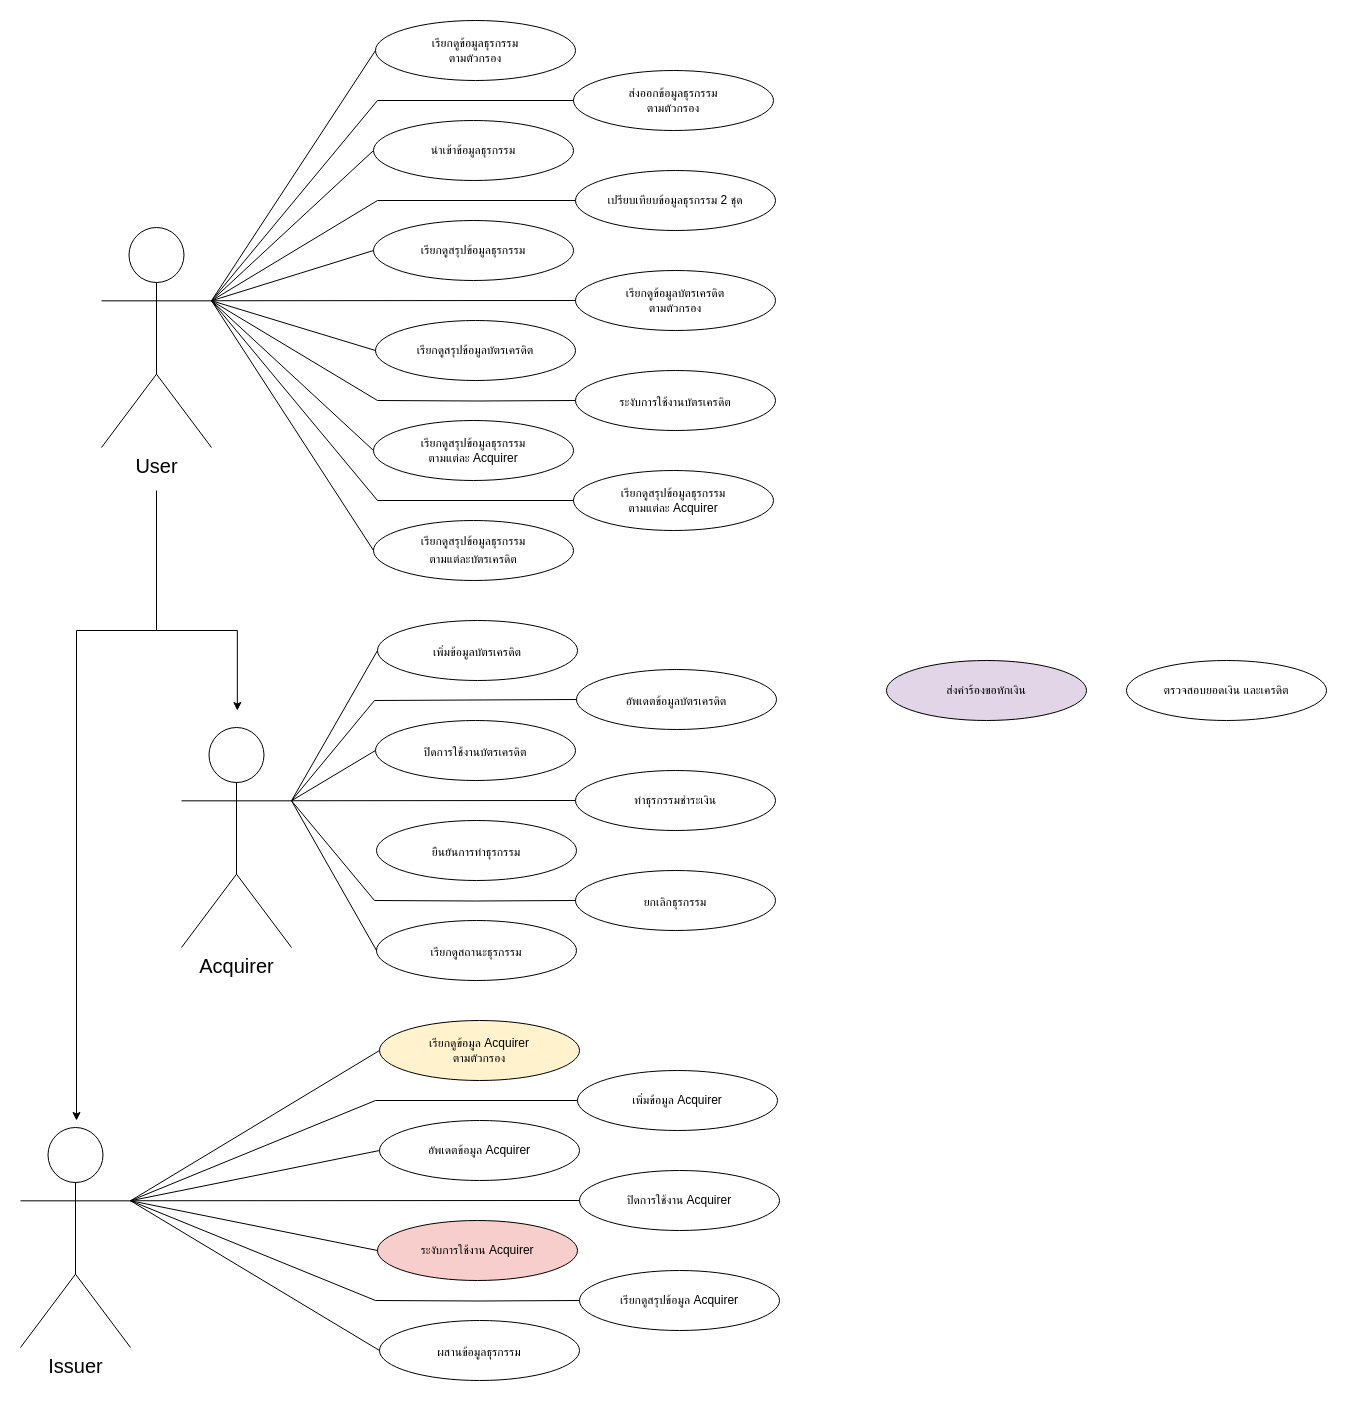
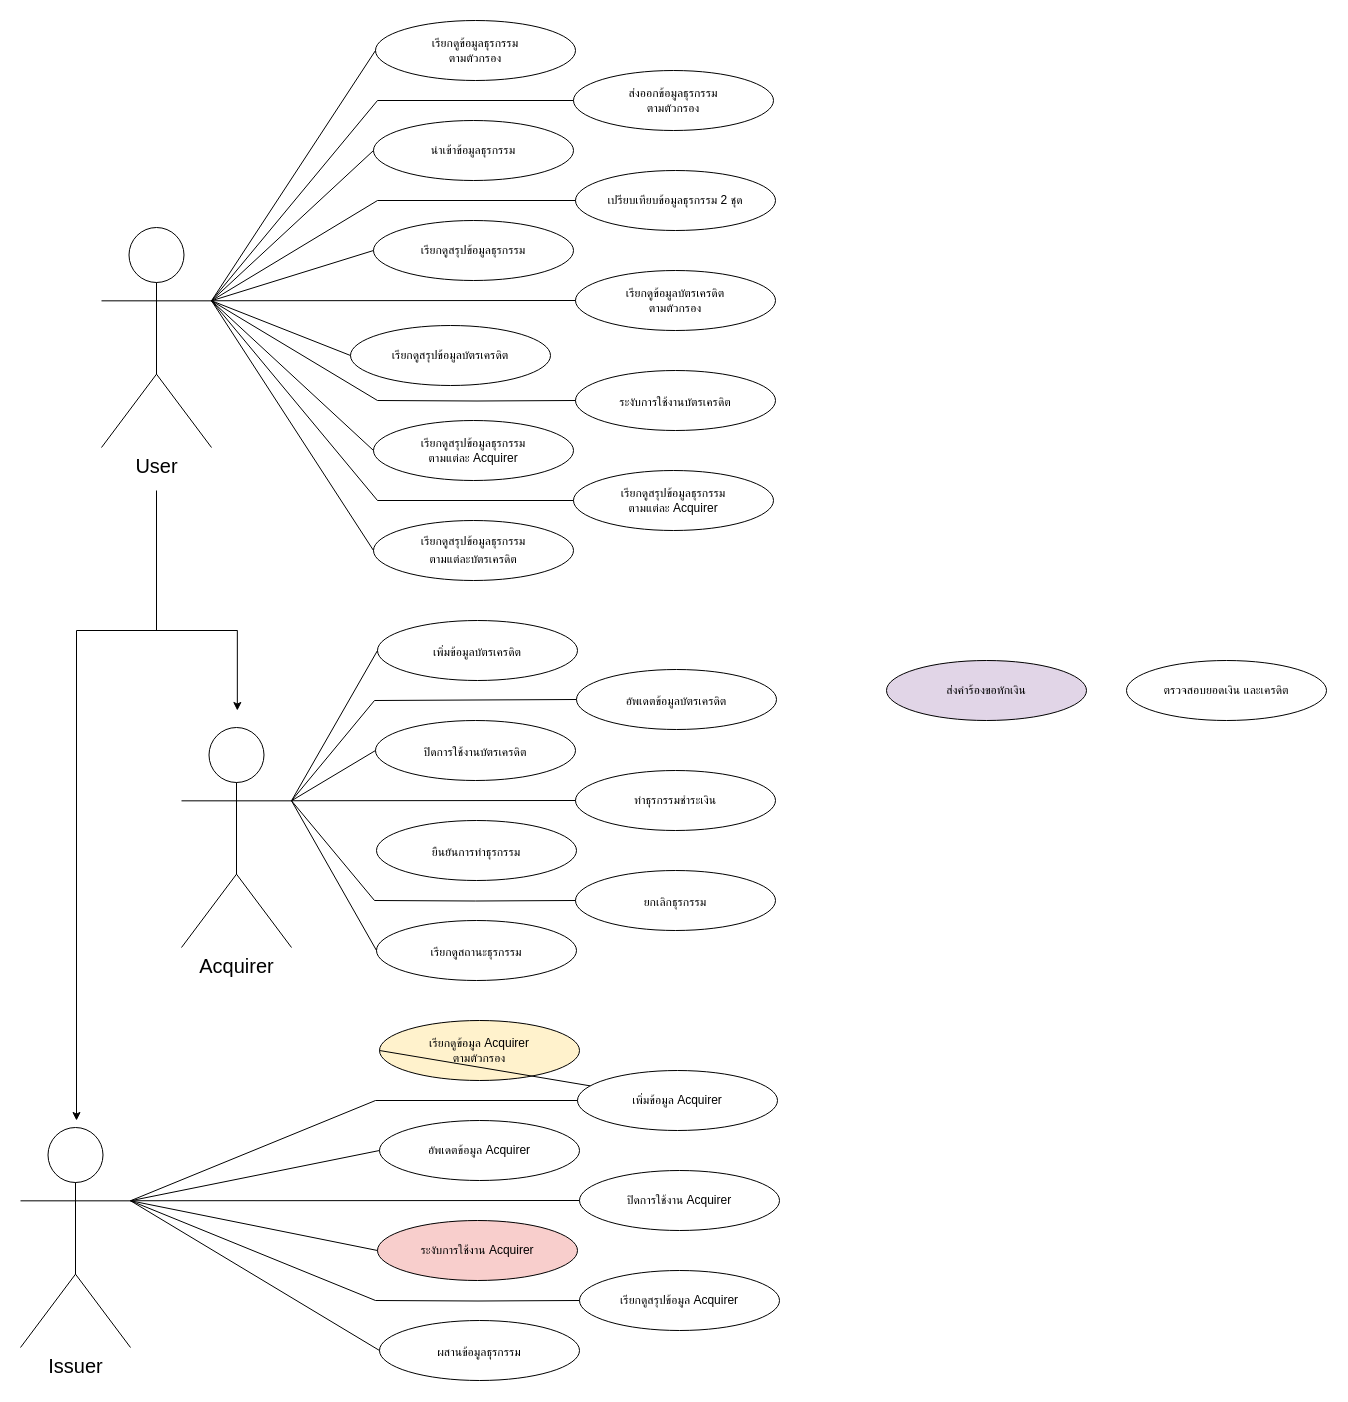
(476, 351) -> (451, 356)
(262, 1121) -> (484, 1068)
